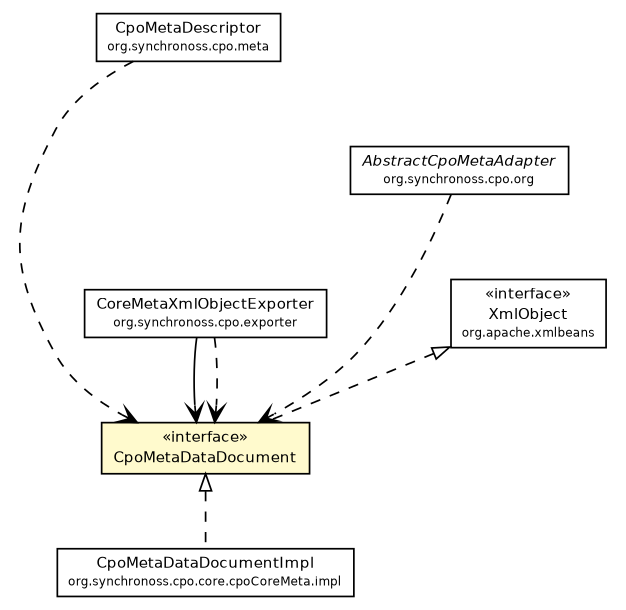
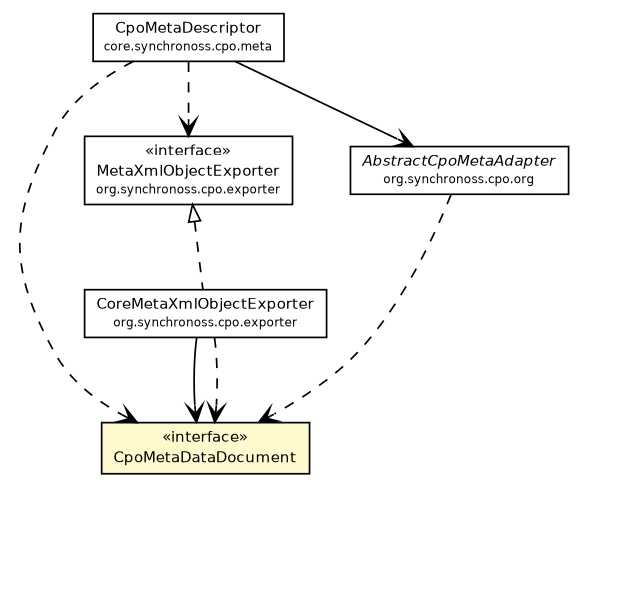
(189, 47) -> (189, 47)
none -> (316, 100)
none -> (189, 170)
(528, 314) -> none
(206, 573) -> none
